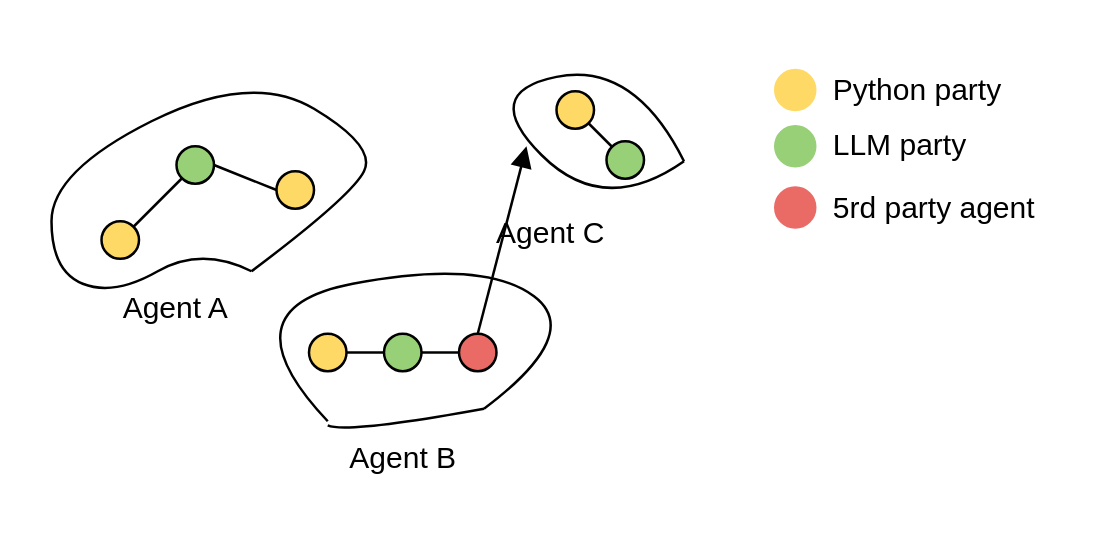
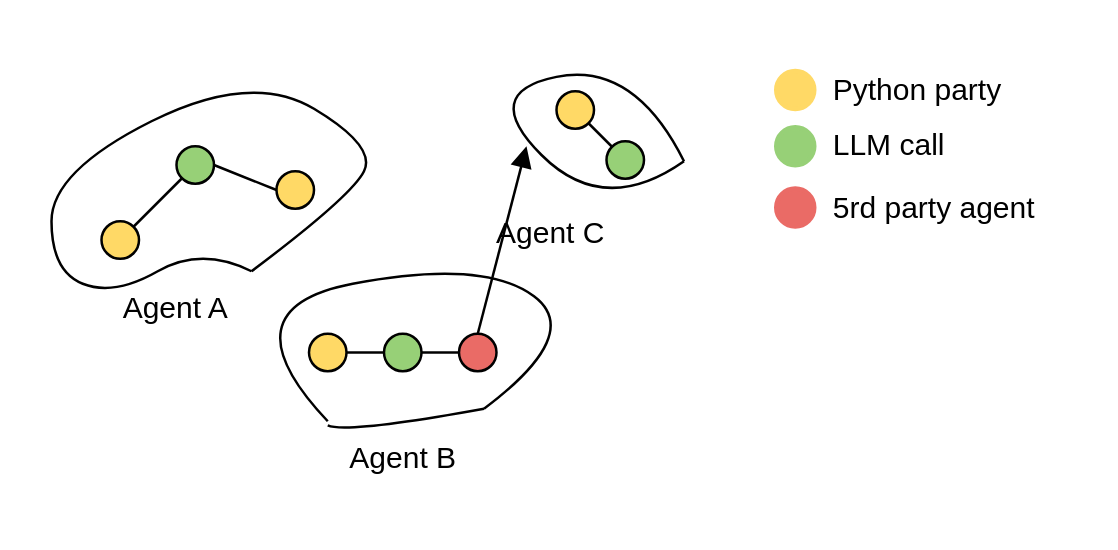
(905, 146) -> (889, 146)
